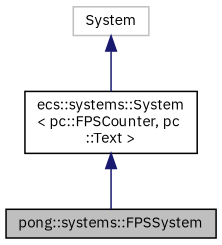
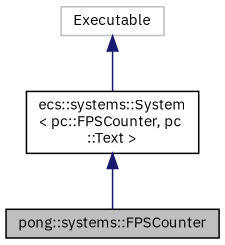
(111, 21) -> (113, 21)
(111, 224) -> (113, 224)
